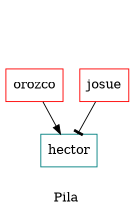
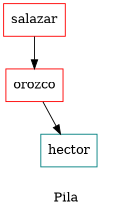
none -> (34, 20)
(104, 85) -> none
